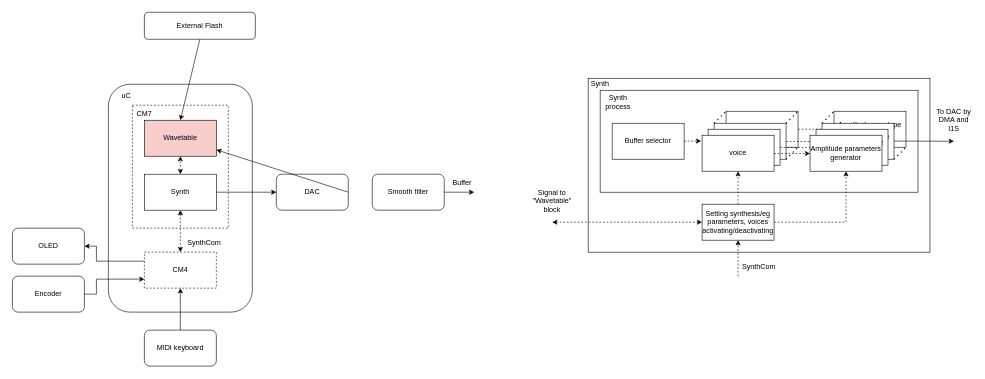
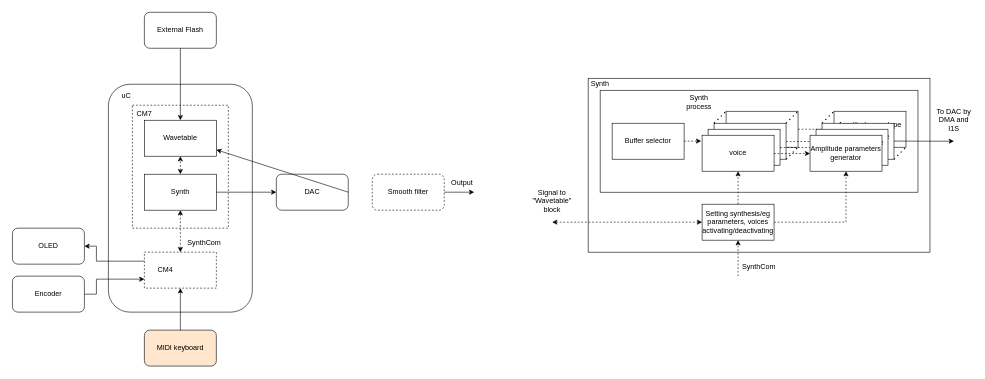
(200, 26) -> (180, 30)
(618, 102) -> (699, 102)
(180, 138) -> (180, 138)
(462, 183) -> (462, 183)
(408, 192) -> (408, 192)
(180, 270) -> (165, 270)
(180, 348) -> (180, 348)
